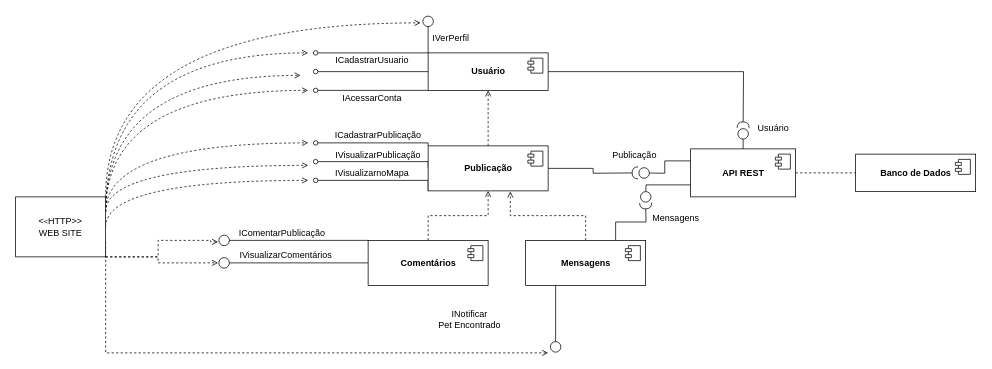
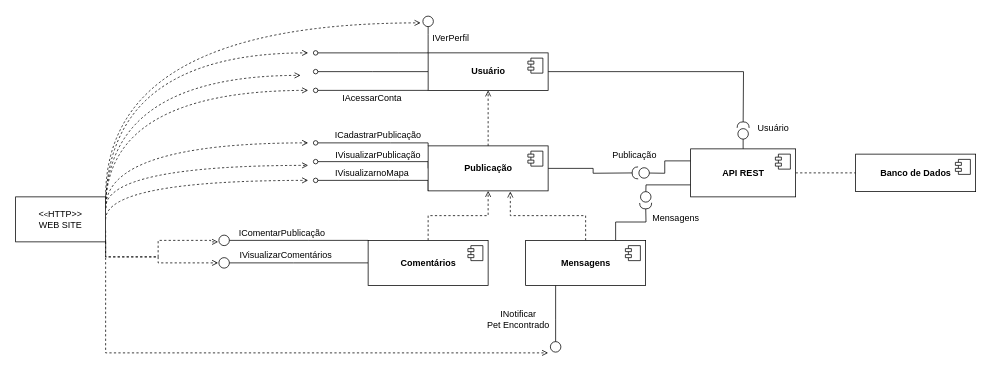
(372, 60) -> none
(60, 227) -> (60, 219)
(469, 319) -> (518, 319)
